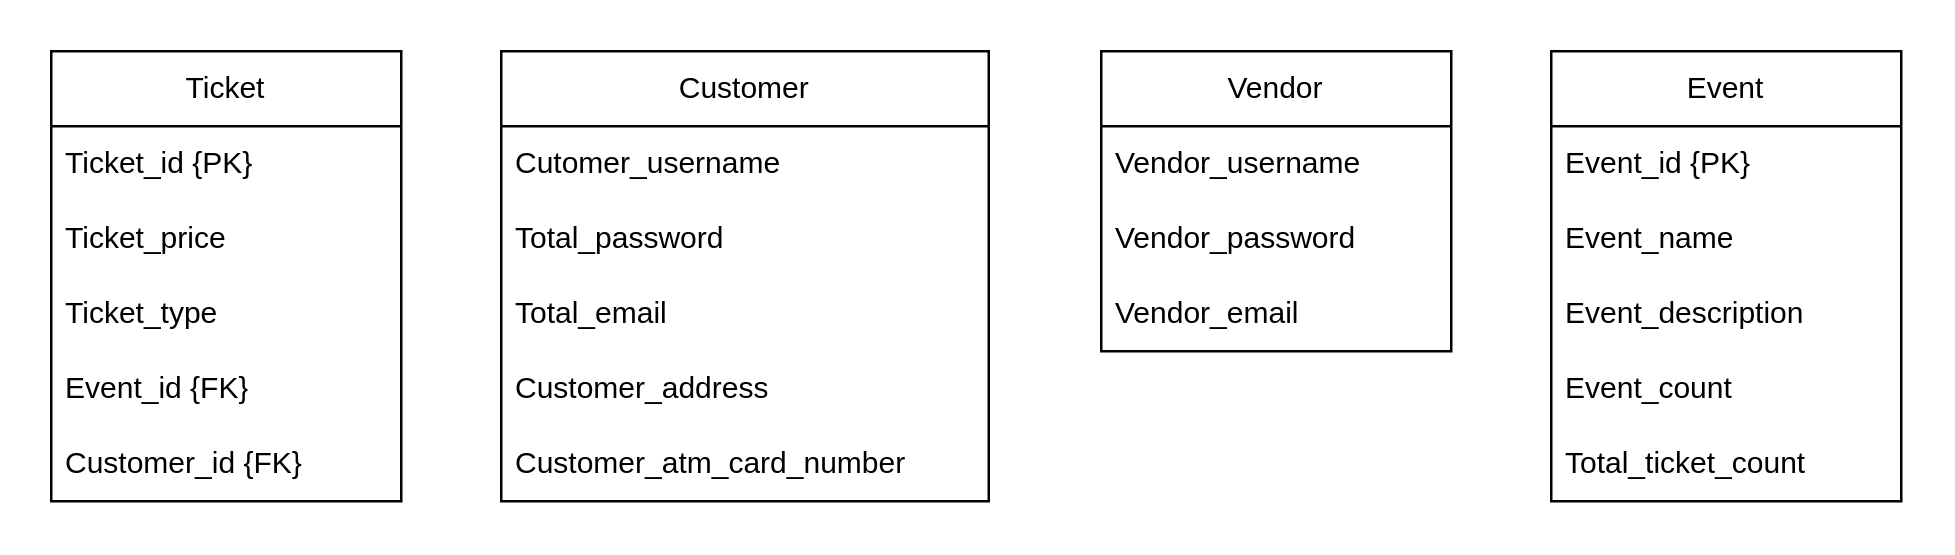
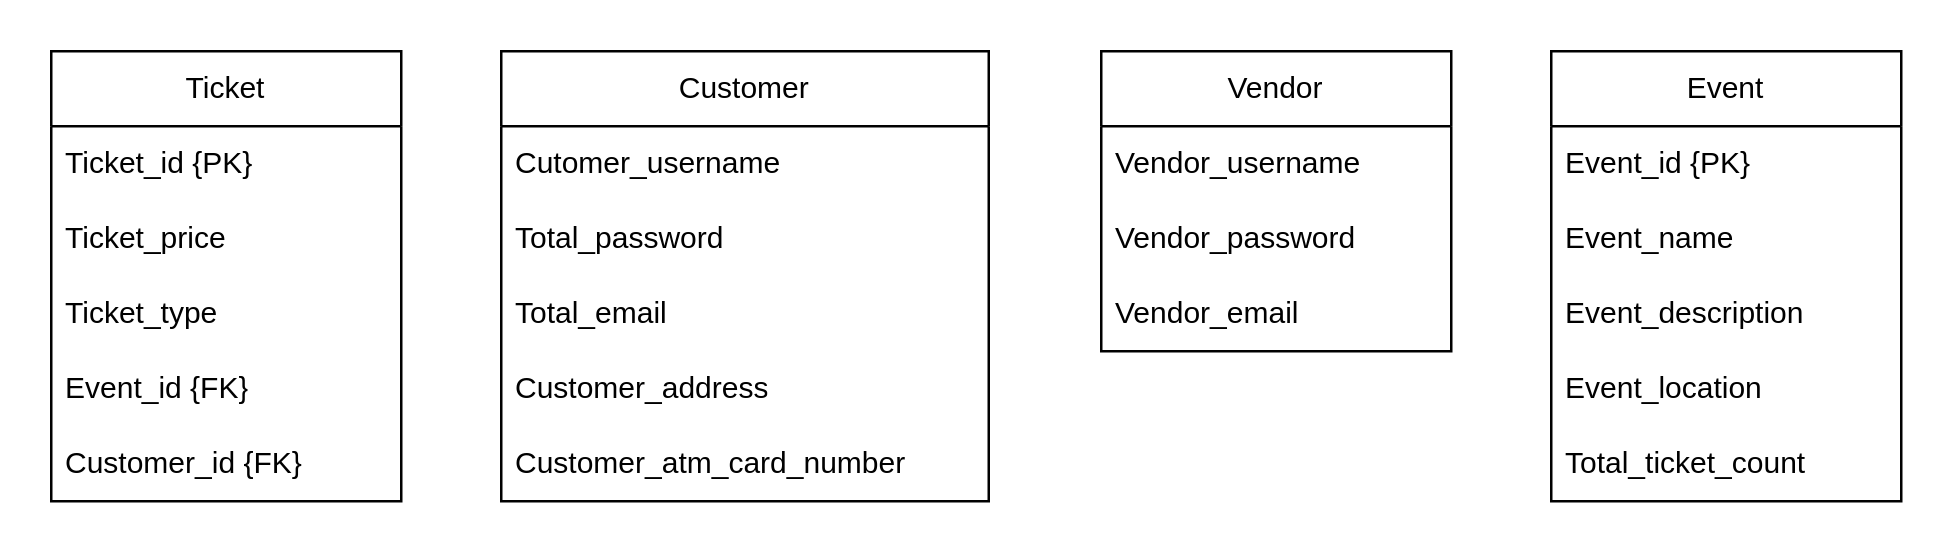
(1659, 389) -> (1676, 389)
